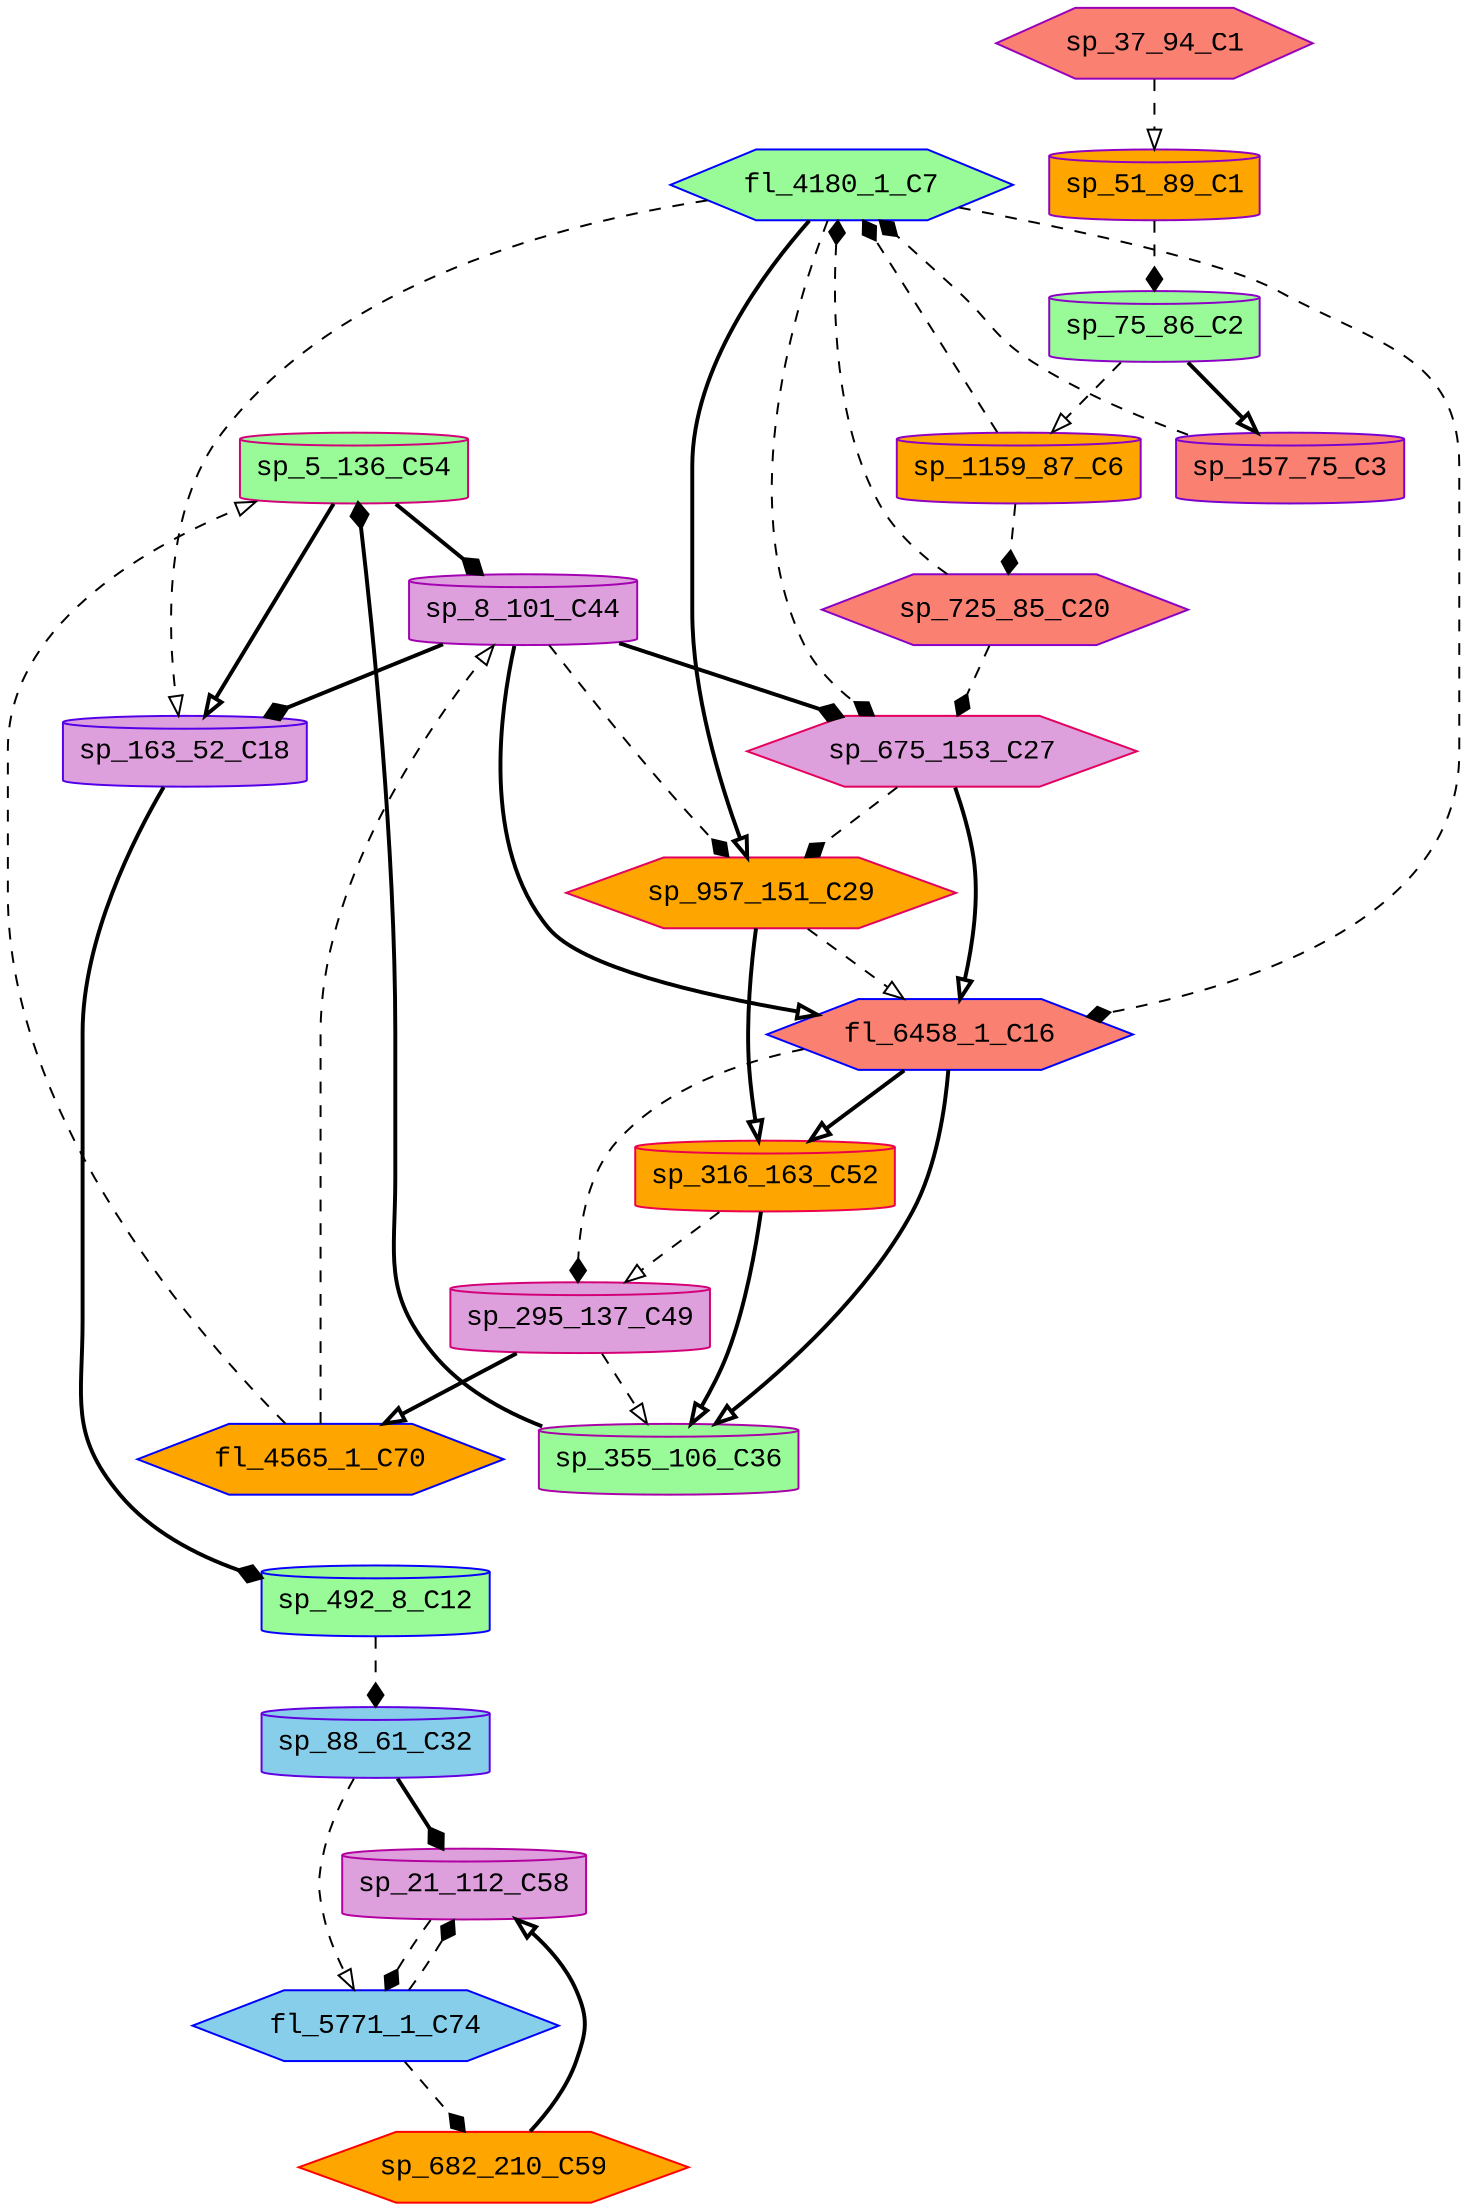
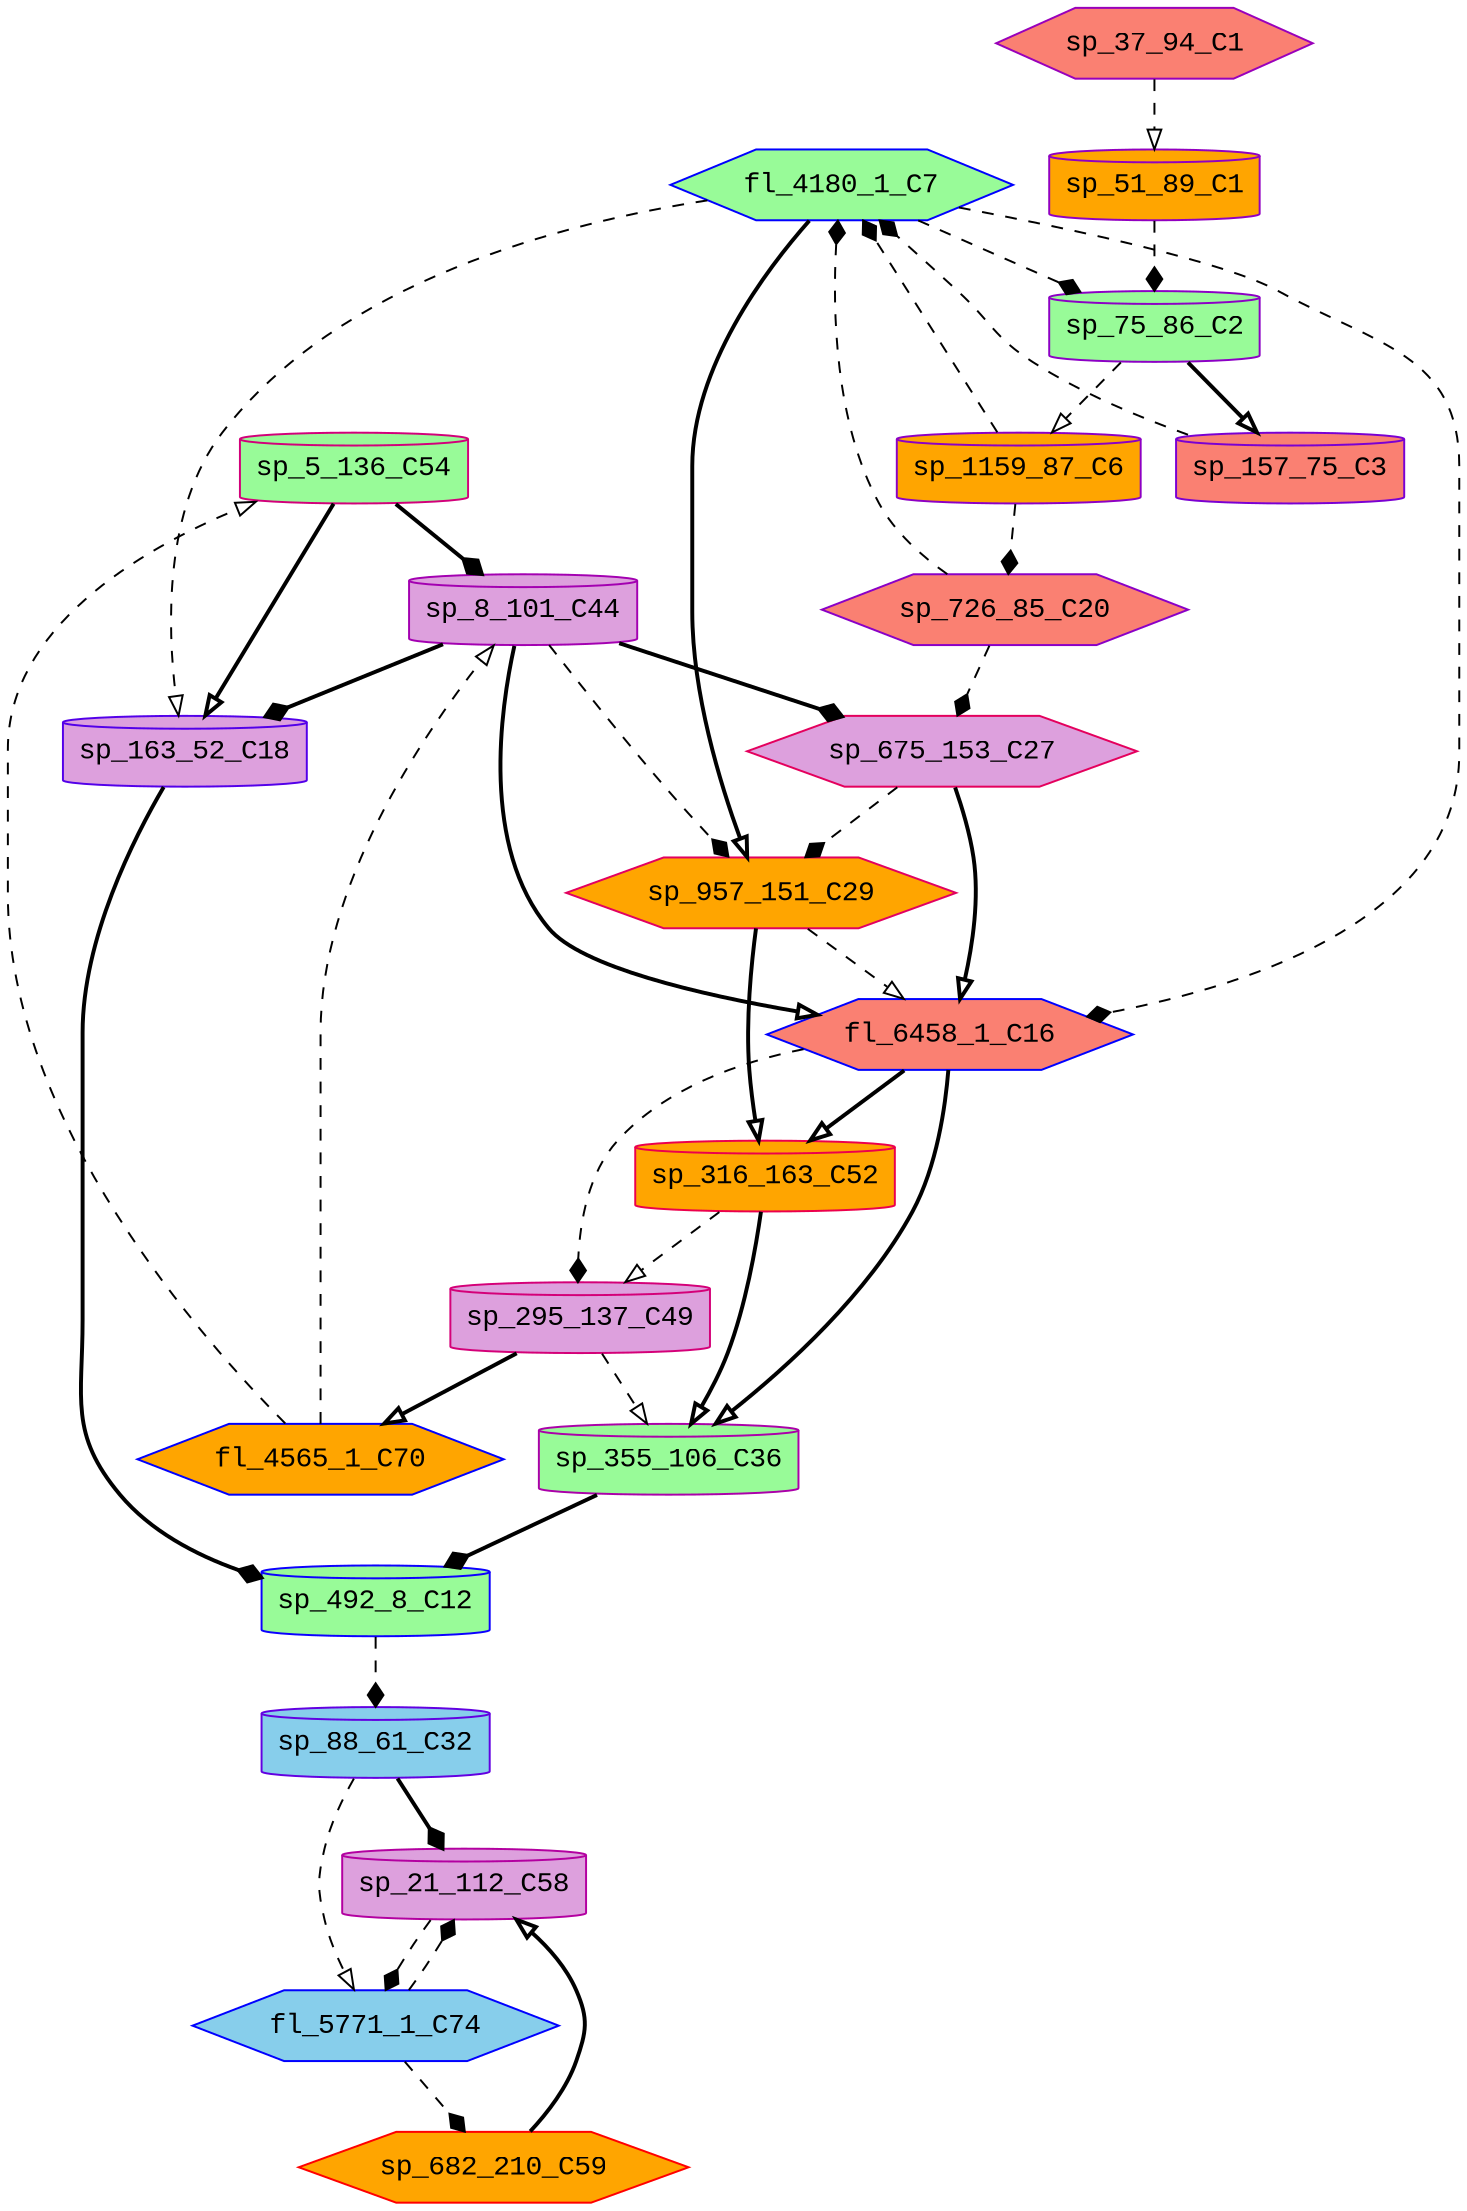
(772, 470) -> (988, 251)
(1005, 610) -> (1005, 610)
(395, 1011) -> (532, 1525)
